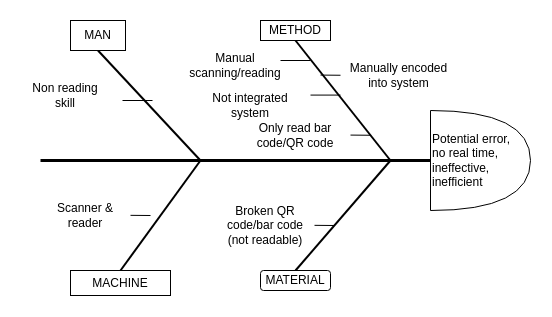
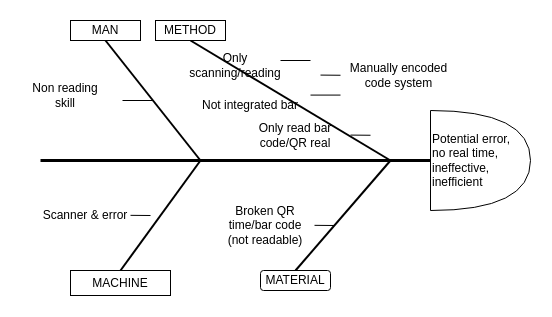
(296, 31) -> (191, 31)
(98, 36) -> (106, 31)
(236, 66) -> (236, 66)
(399, 76) -> (399, 76)
(251, 106) -> (251, 106)
(296, 136) -> (296, 136)
(86, 216) -> (86, 216)
(266, 226) -> (266, 226)
